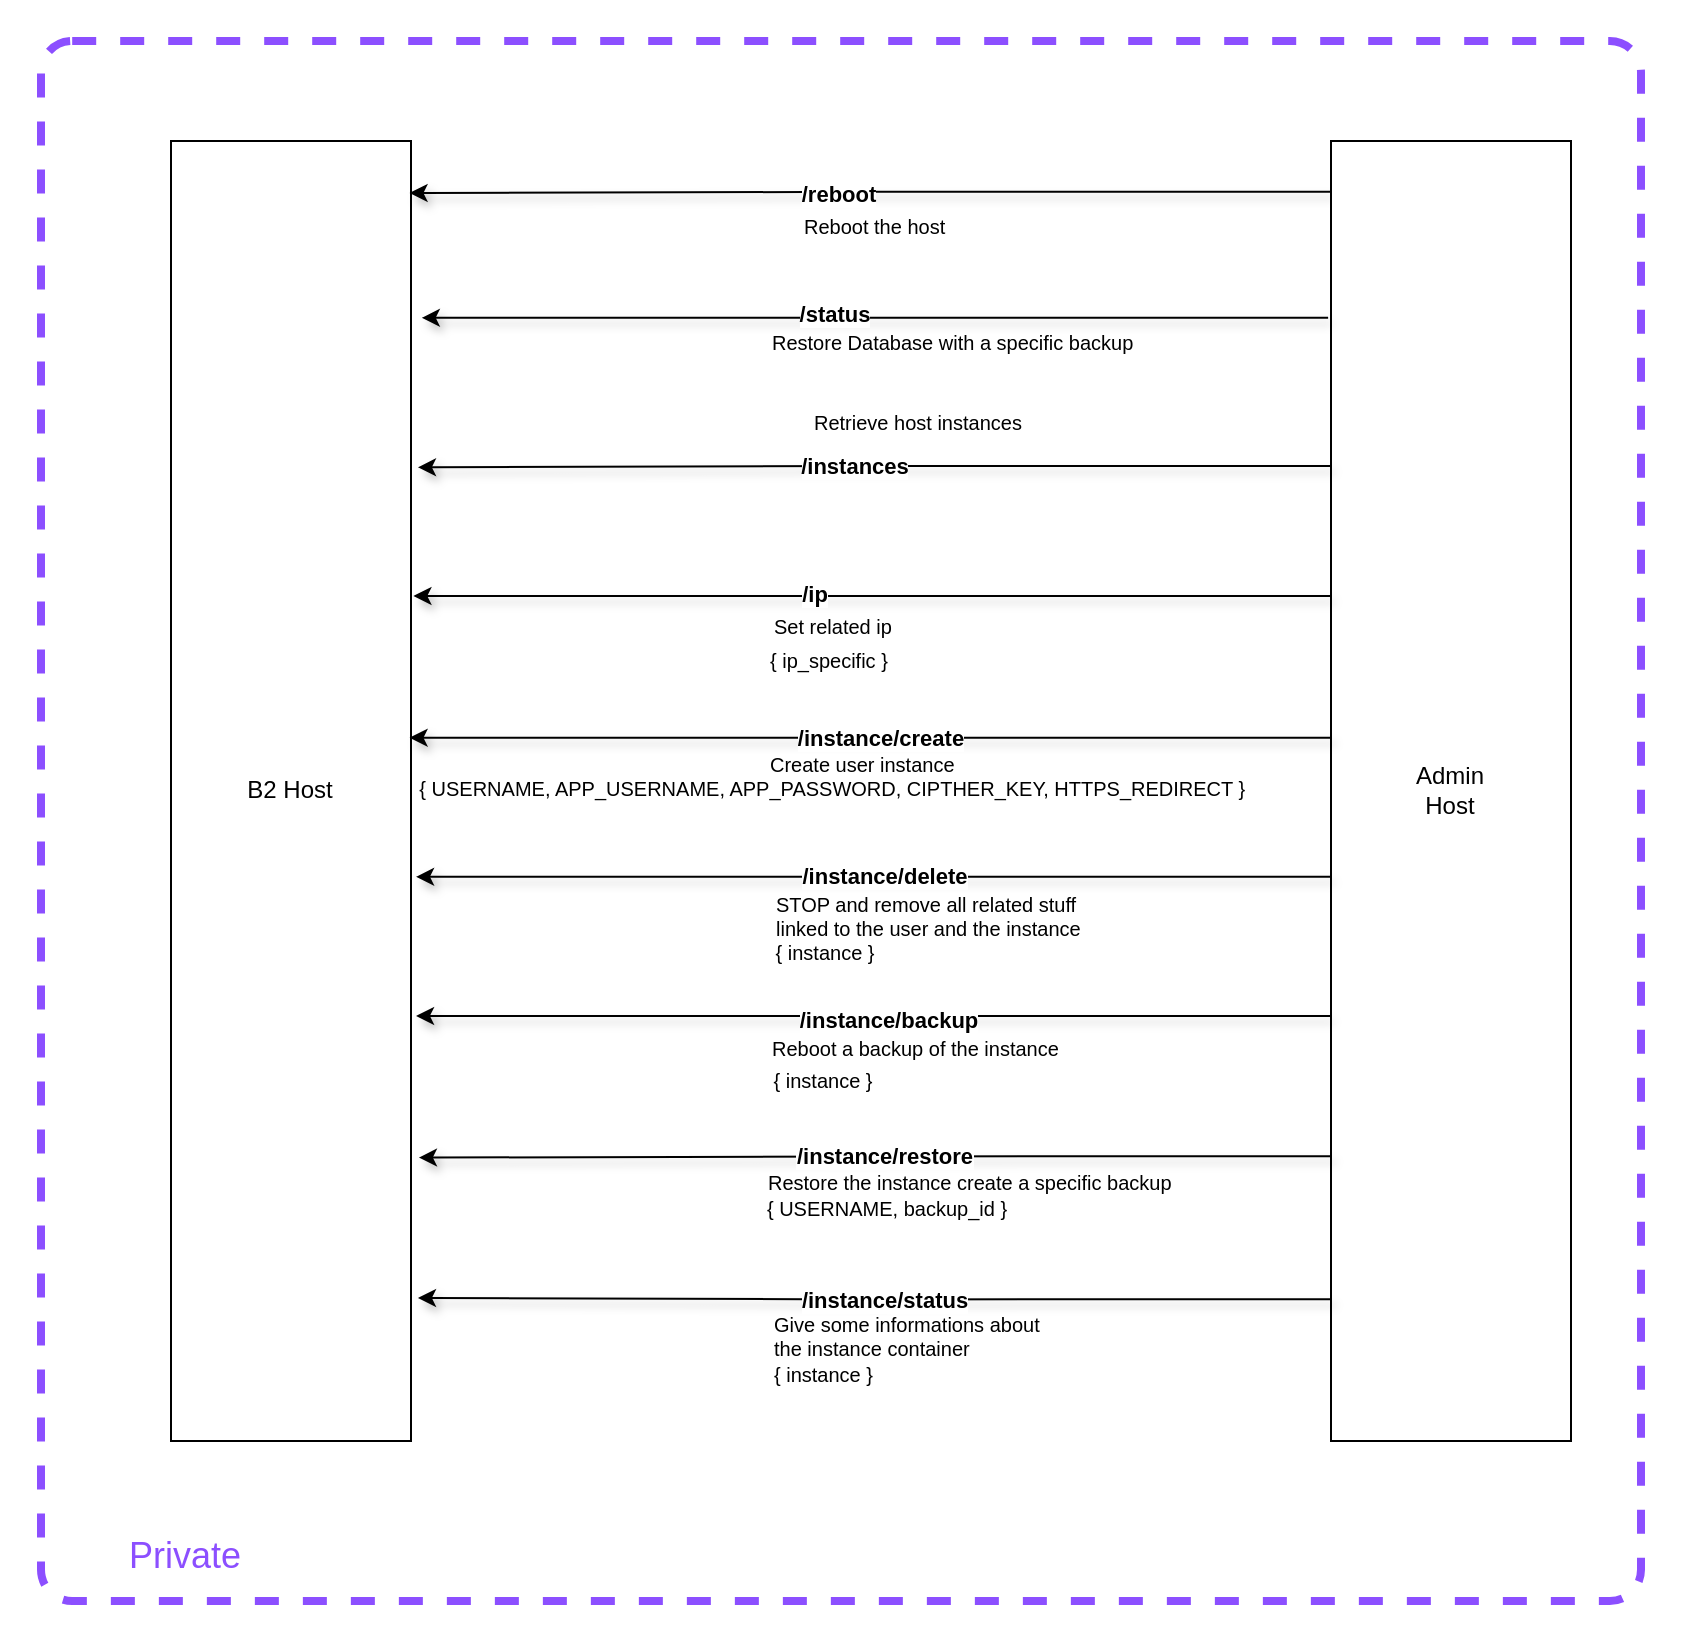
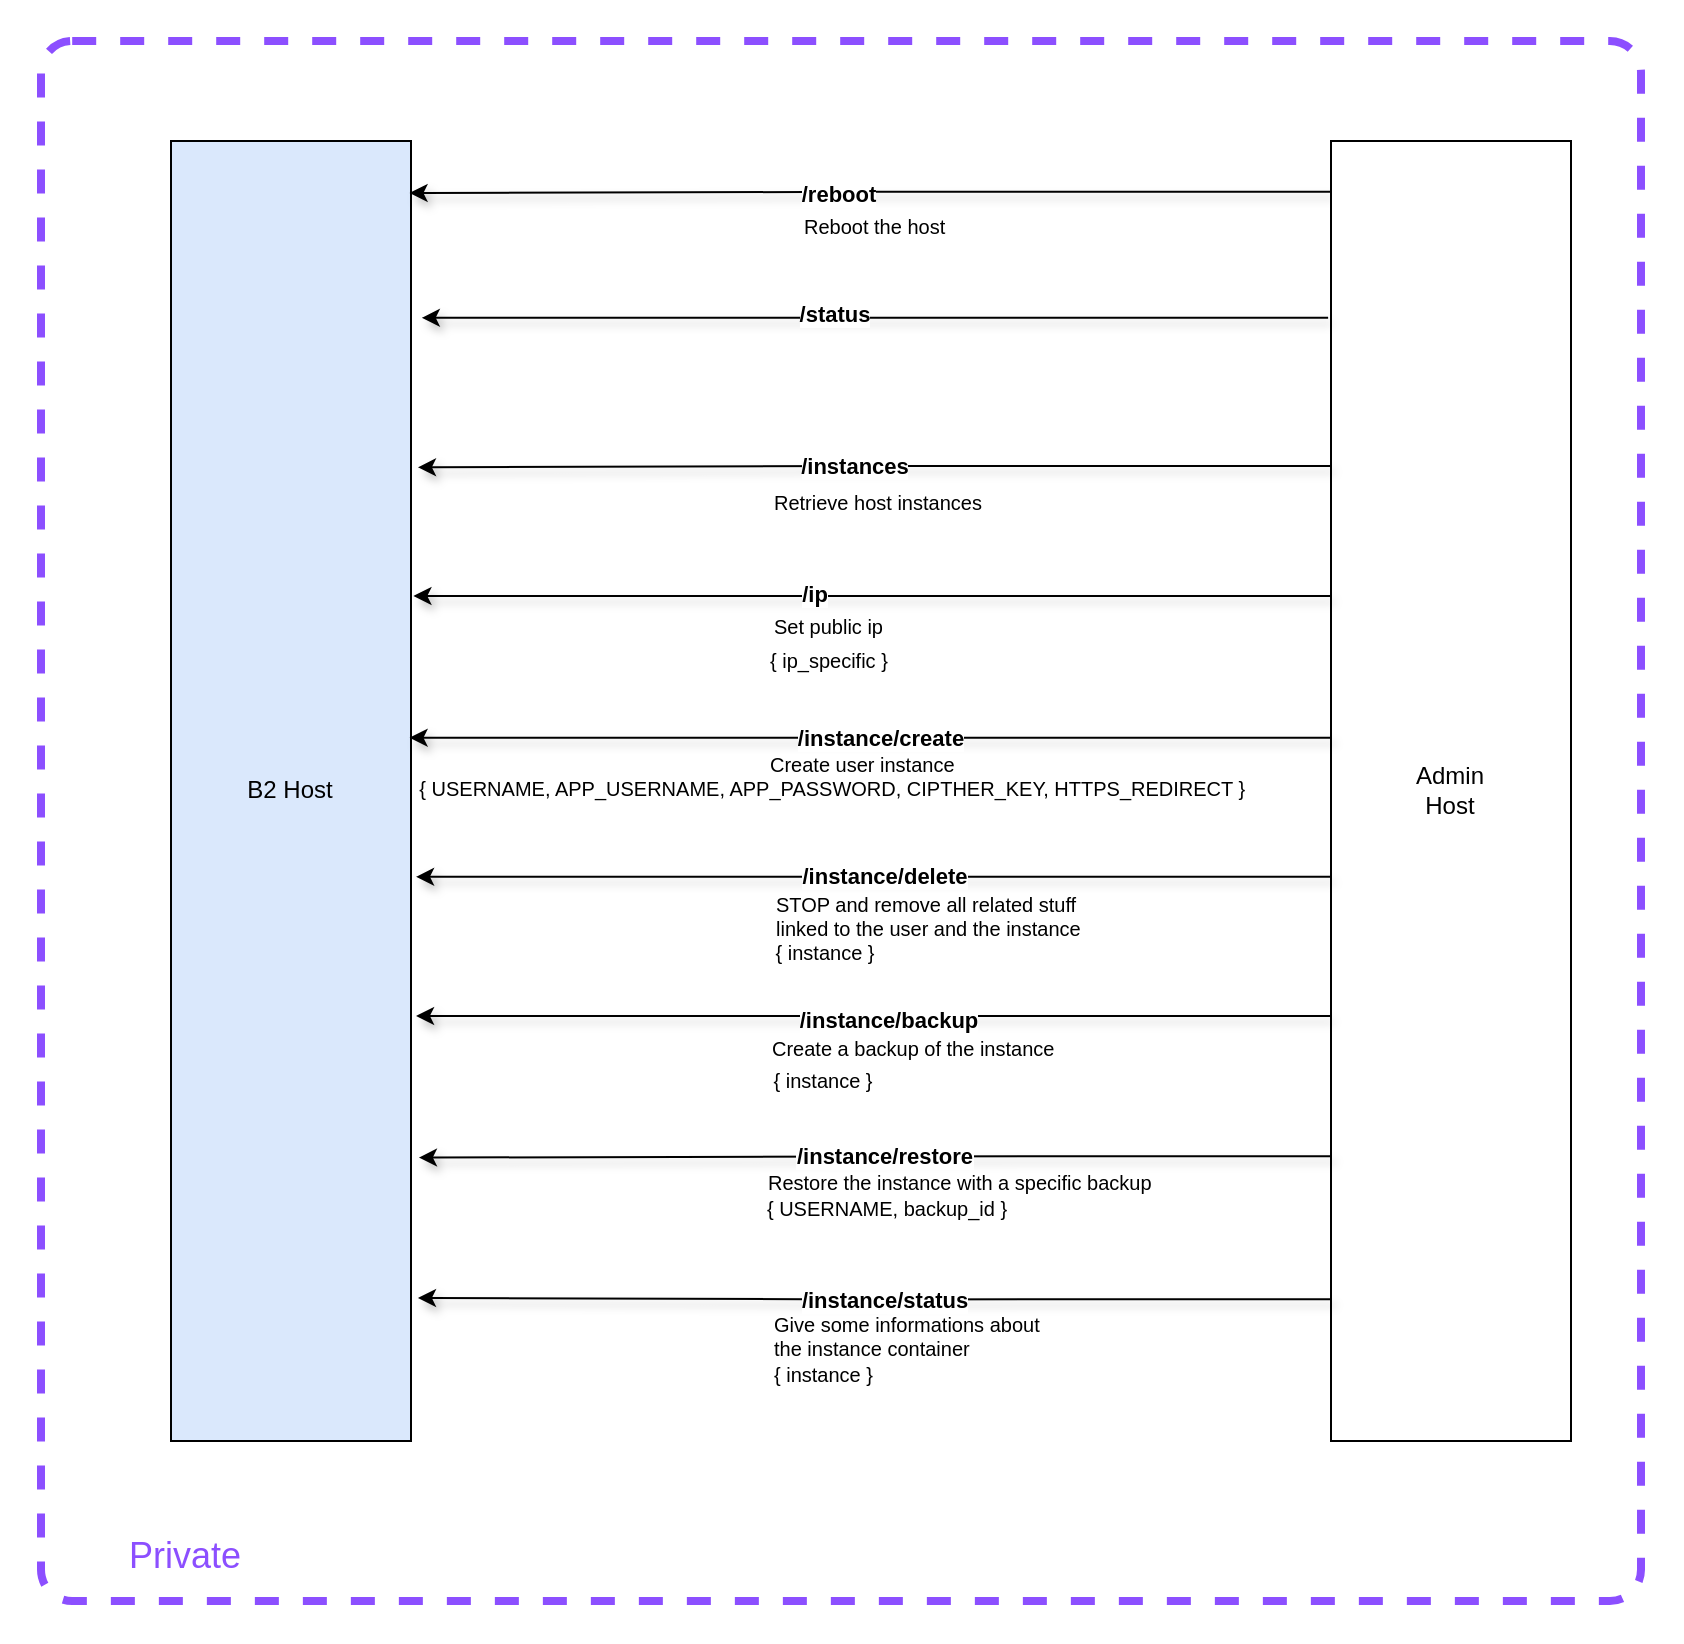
(969, 343) -> none
(941, 423) -> (901, 503)
(843, 627) -> (835, 627)
(291, 791) -> (291, 791)
(931, 1049) -> (931, 1049)
(998, 1183) -> (984, 1183)
